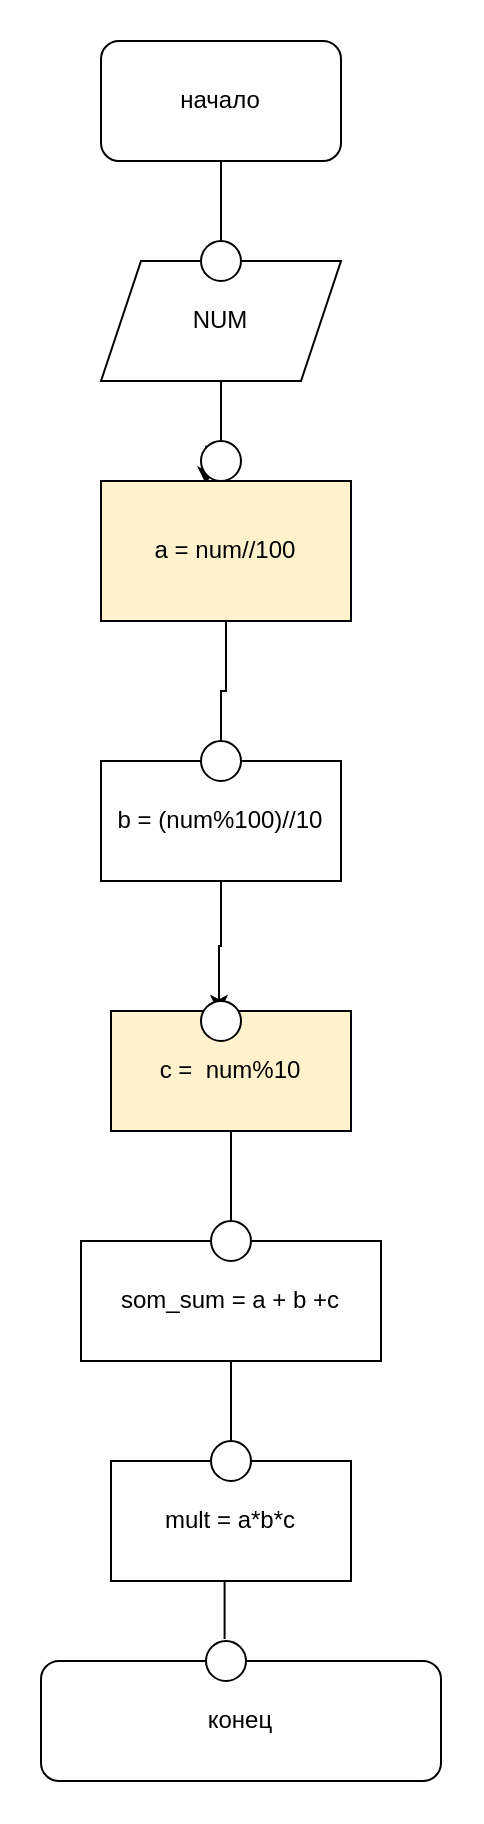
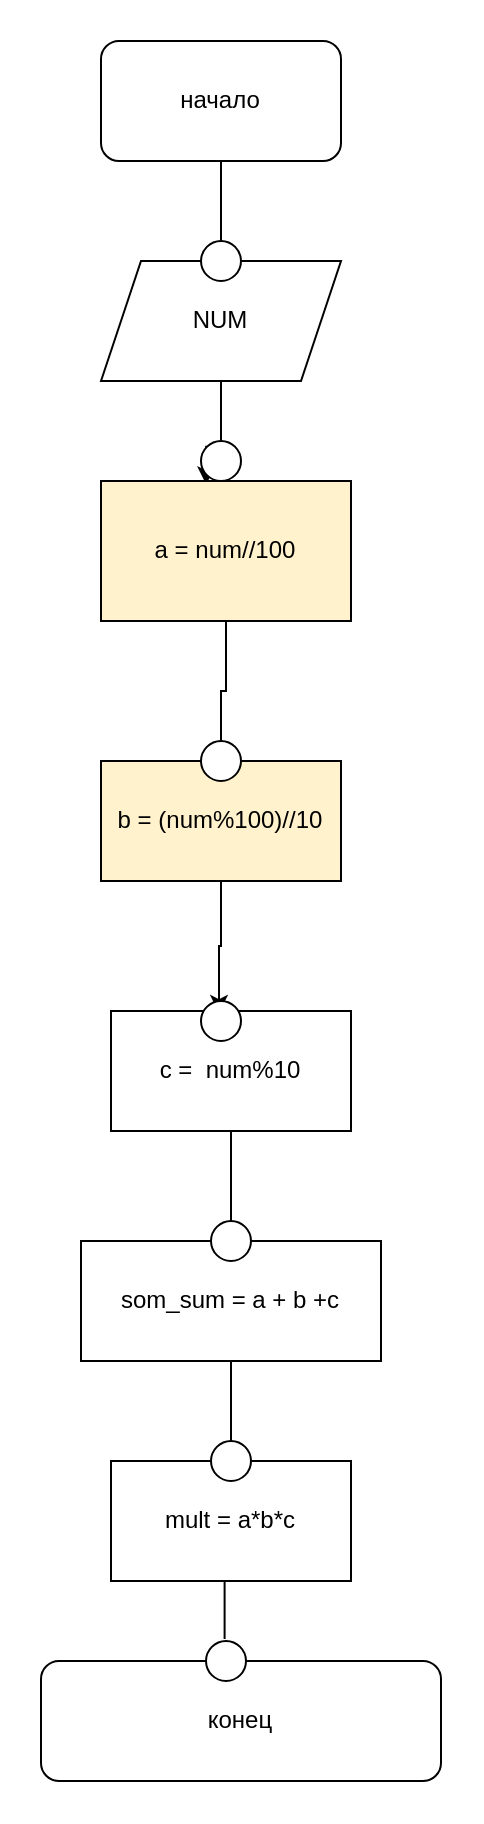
(221, 821) -> (221, 821)
(231, 1071) -> (231, 1071)
